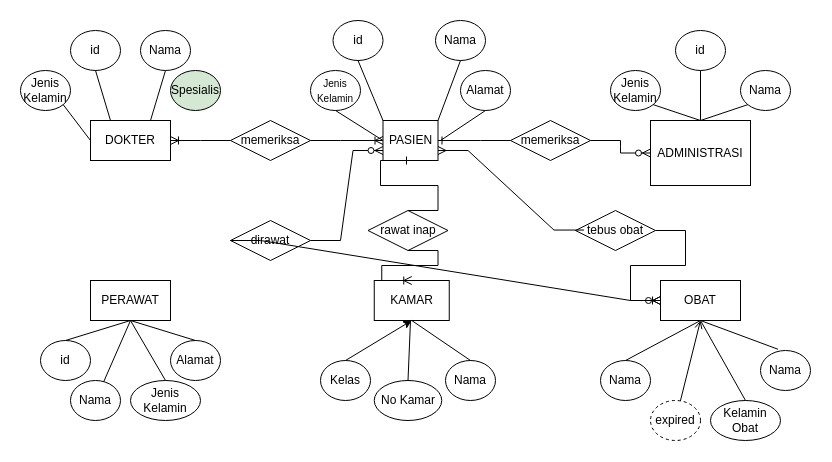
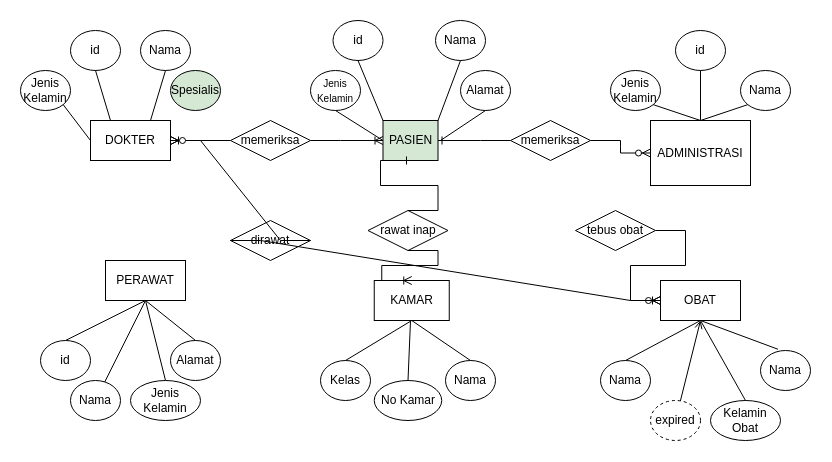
(411, 141) -> (411, 141)
(511, 191) -> none
(347, 196) -> (251, 203)
(131, 301) -> (146, 281)
(405, 325) -> (406, 324)
